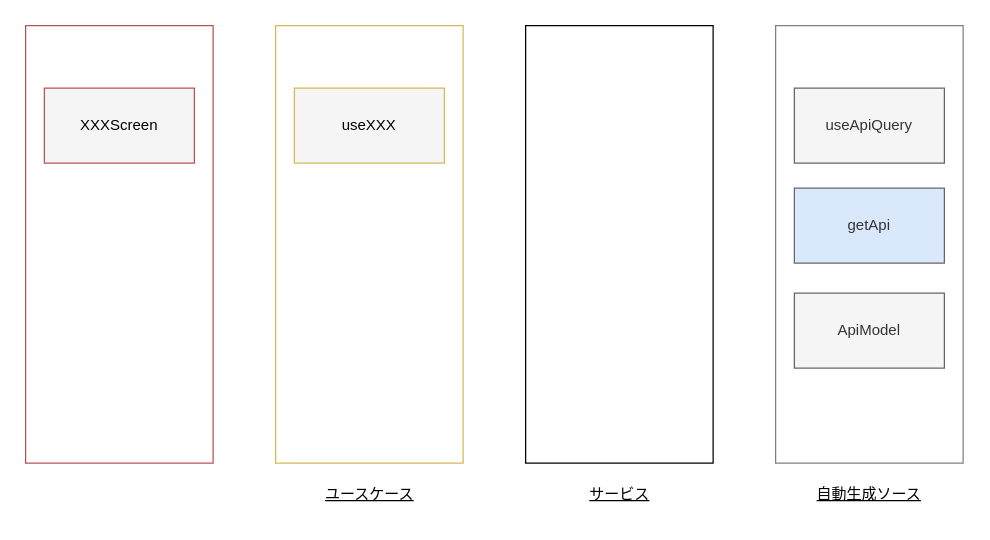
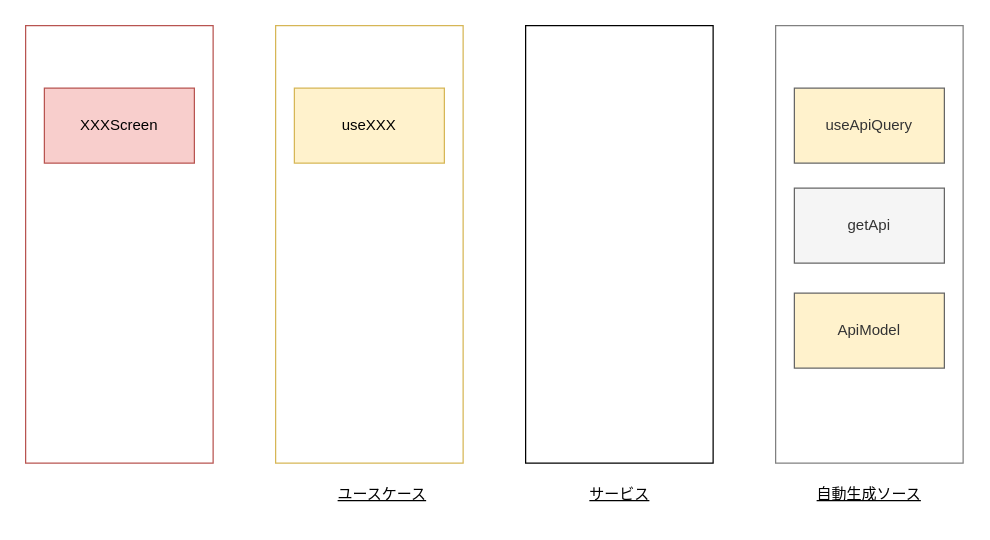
(119, 126) -> (119, 126)
(369, 126) -> (369, 126)
(869, 126) -> (869, 126)
(869, 226) -> (869, 226)
(869, 331) -> (869, 331)
(369, 494) -> (382, 494)
